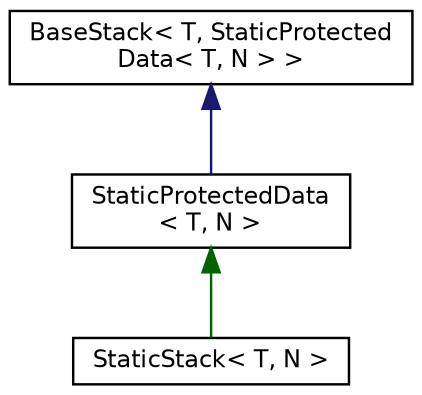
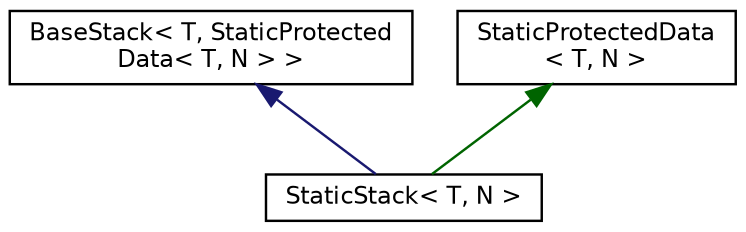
(211, 142) -> (326, 137)
